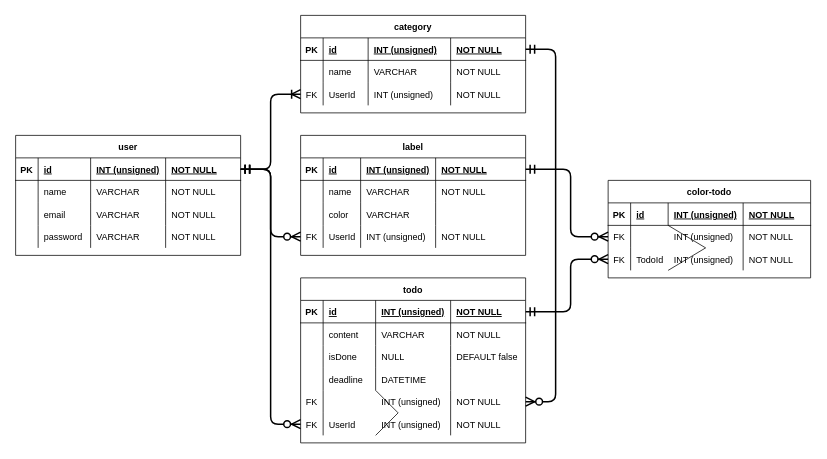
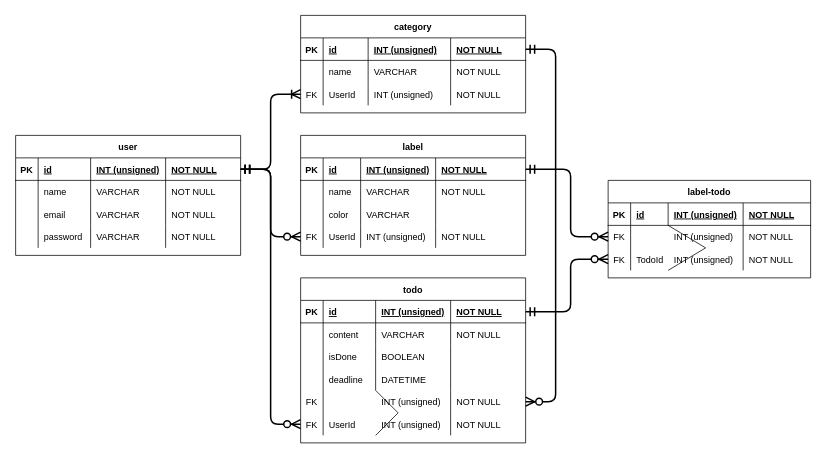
(709, 192) -> (709, 192)
(391, 357) -> (399, 357)
(488, 357) -> none
